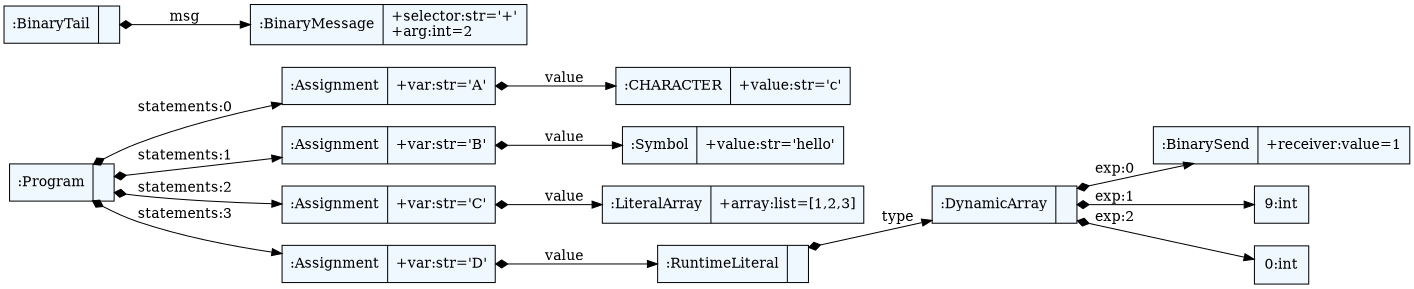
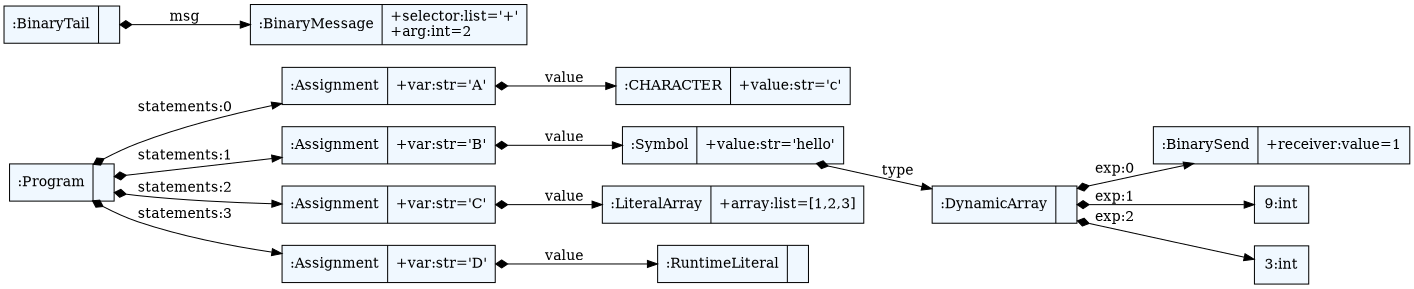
(455, 17) -> (455, 17)
(871, 234) -> (875, 176)
(1282, 265) -> (1282, 265)
